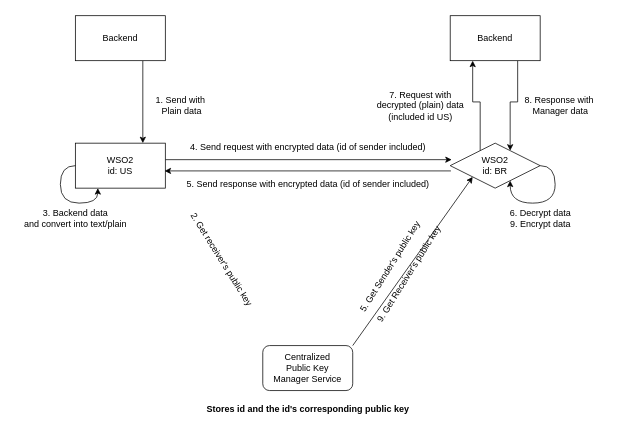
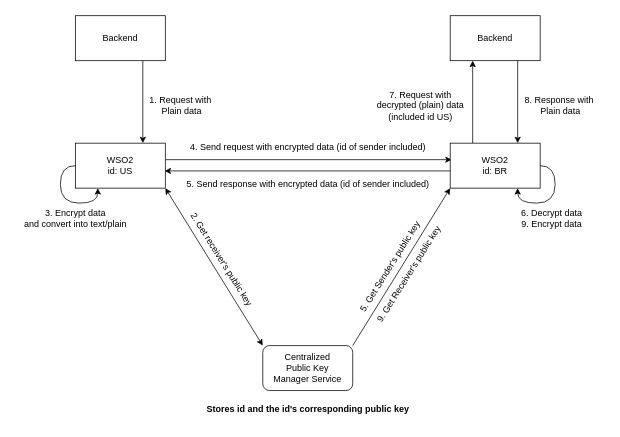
(181, 105) -> (181, 105)
(560, 105) -> (560, 105)
(495, 165) -> (495, 165)
(76, 218) -> (76, 218)
(540, 218) -> (552, 218)
none -> (214, 266)
